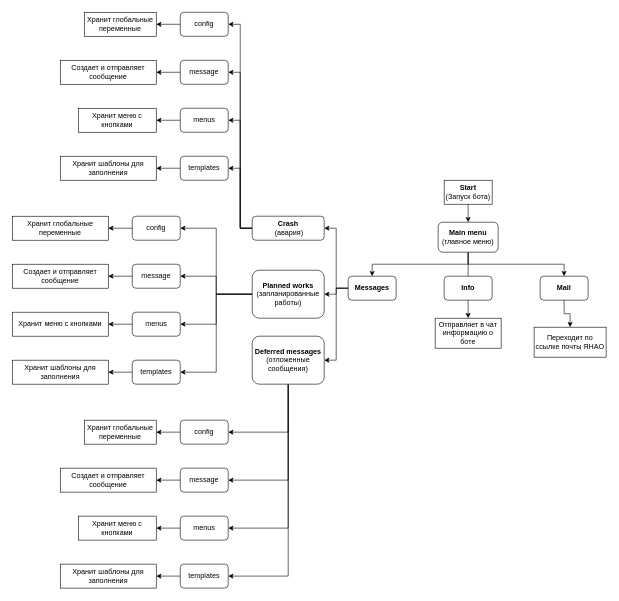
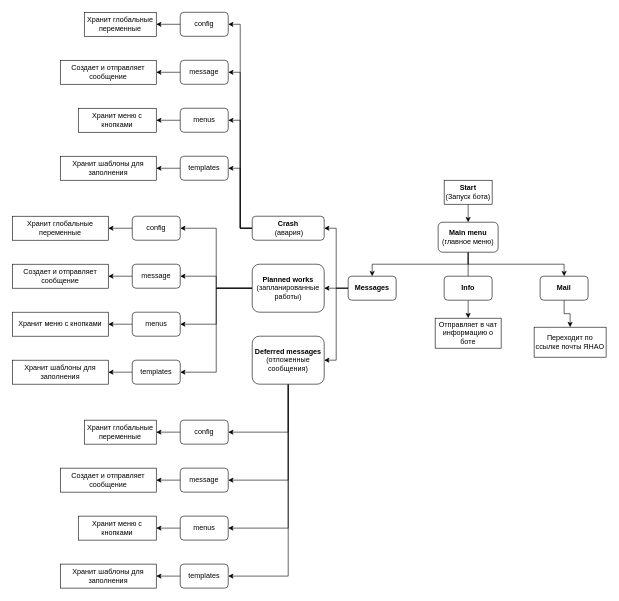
(288, 294) -> (288, 288)
